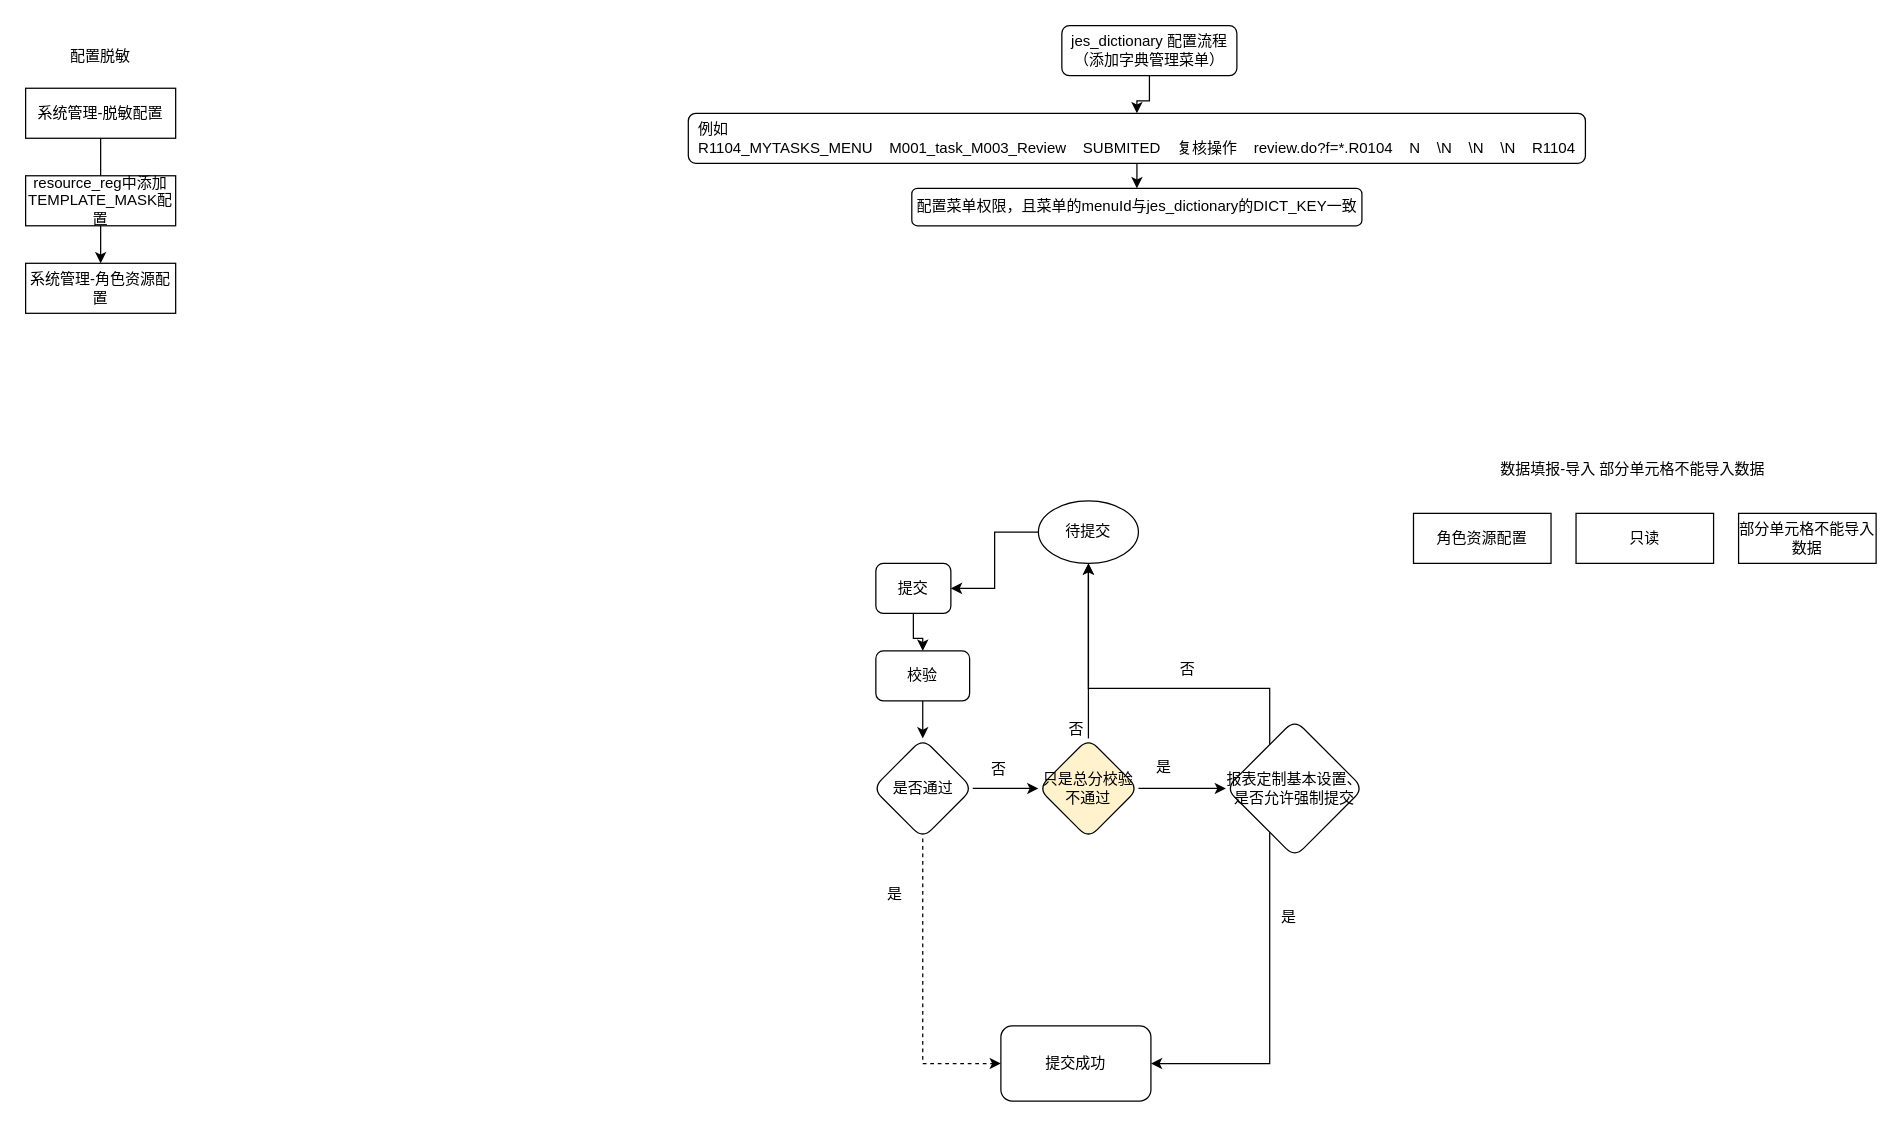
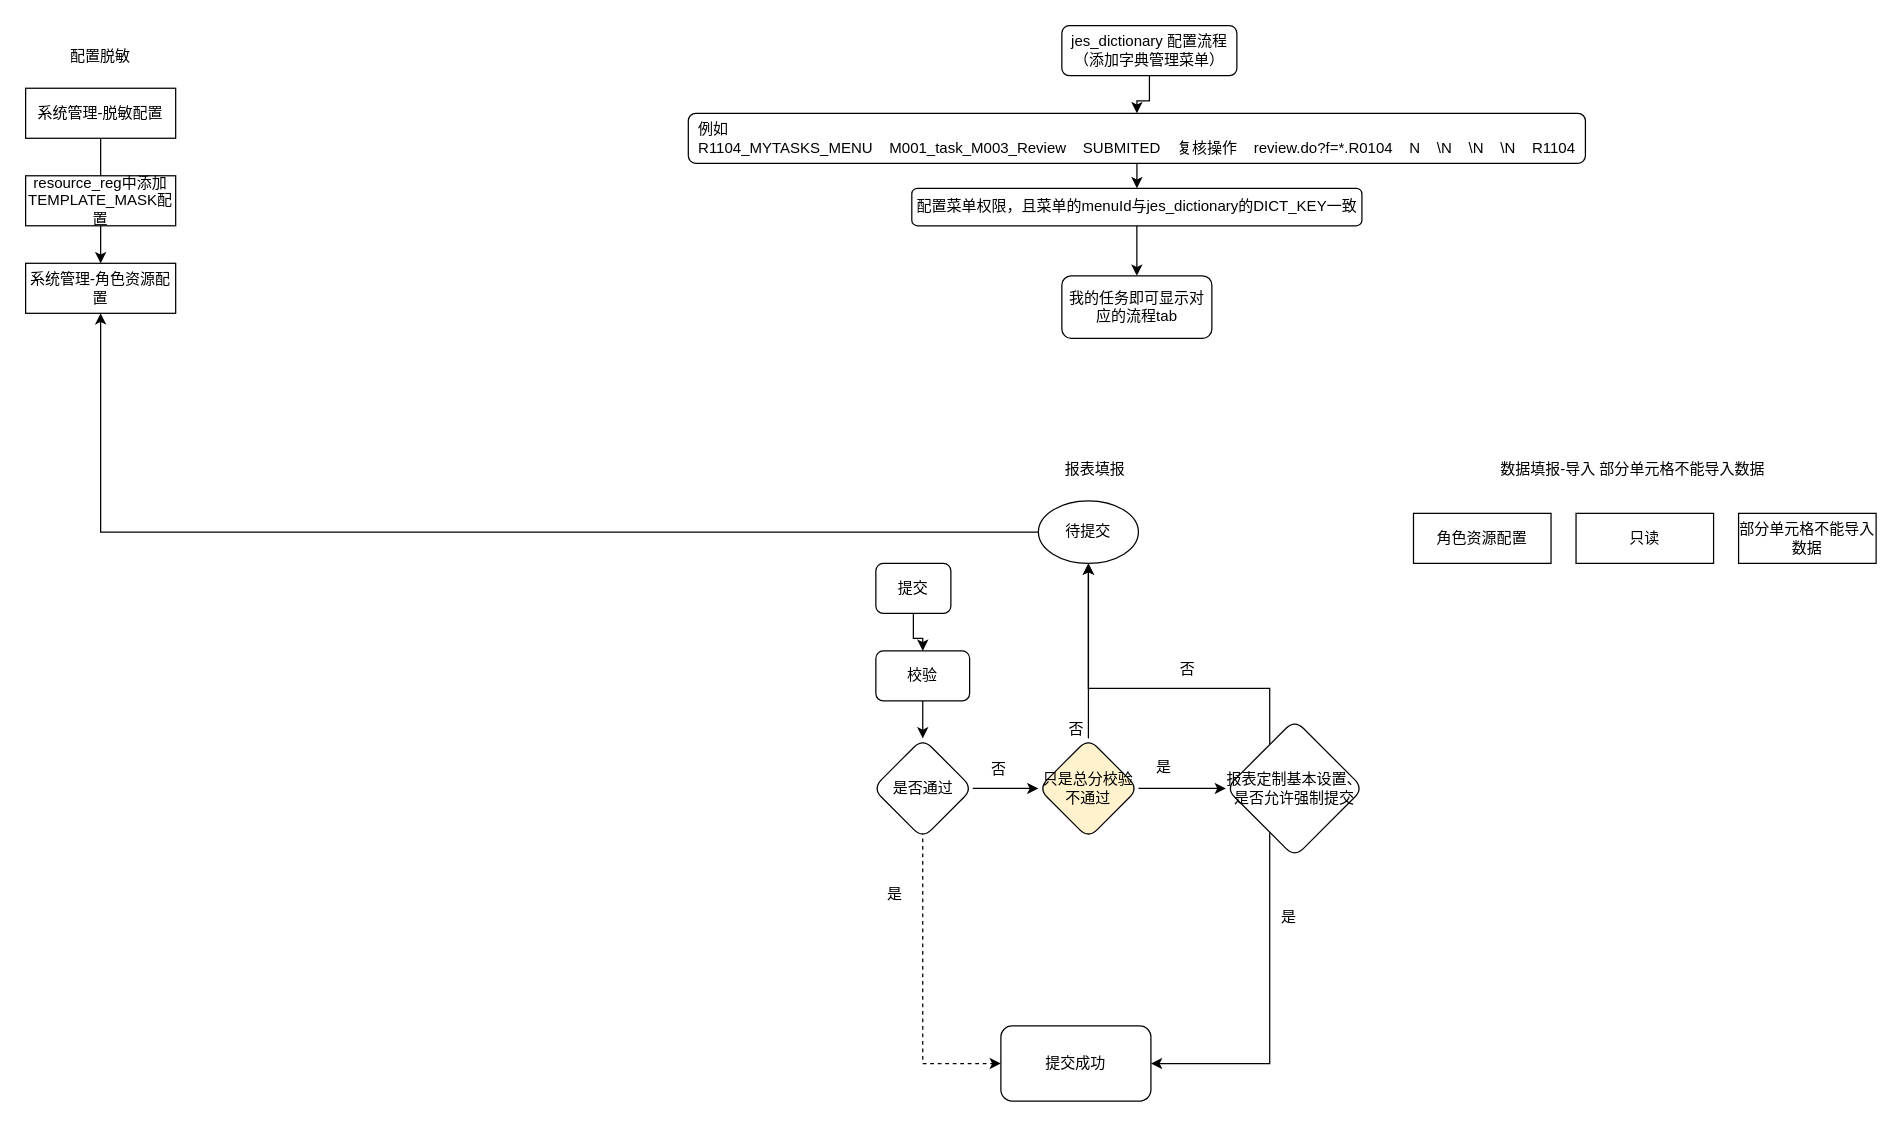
none -> (1137, 247)
none -> (1137, 307)
none -> (1094, 469)
(994, 576) -> (444, 532)
